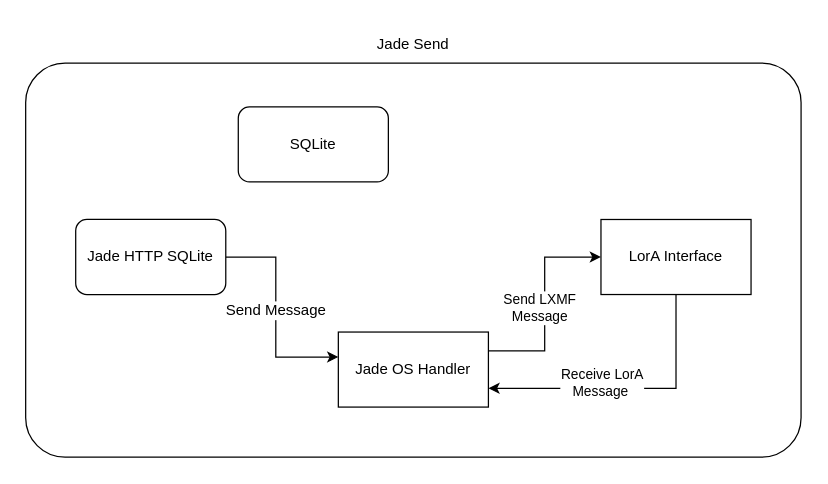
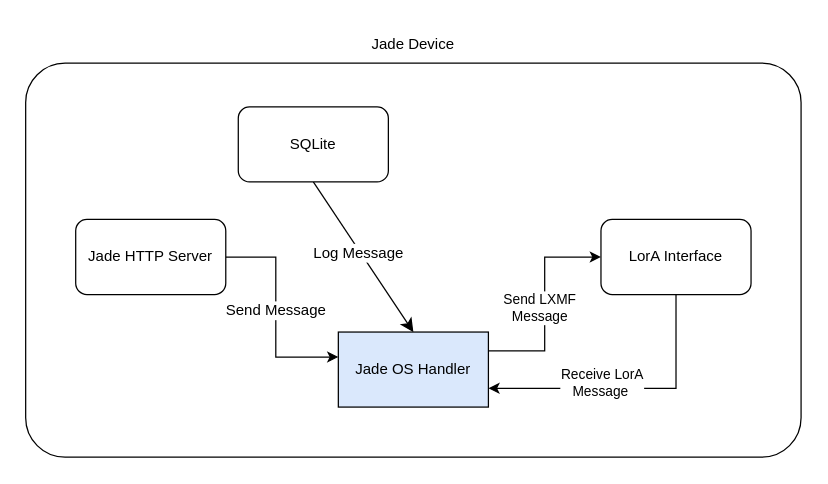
(413, 44) -> (413, 44)
none -> (361, 253)
(151, 257) -> (151, 257)
(676, 257) -> (676, 257)
(413, 369) -> (413, 369)
